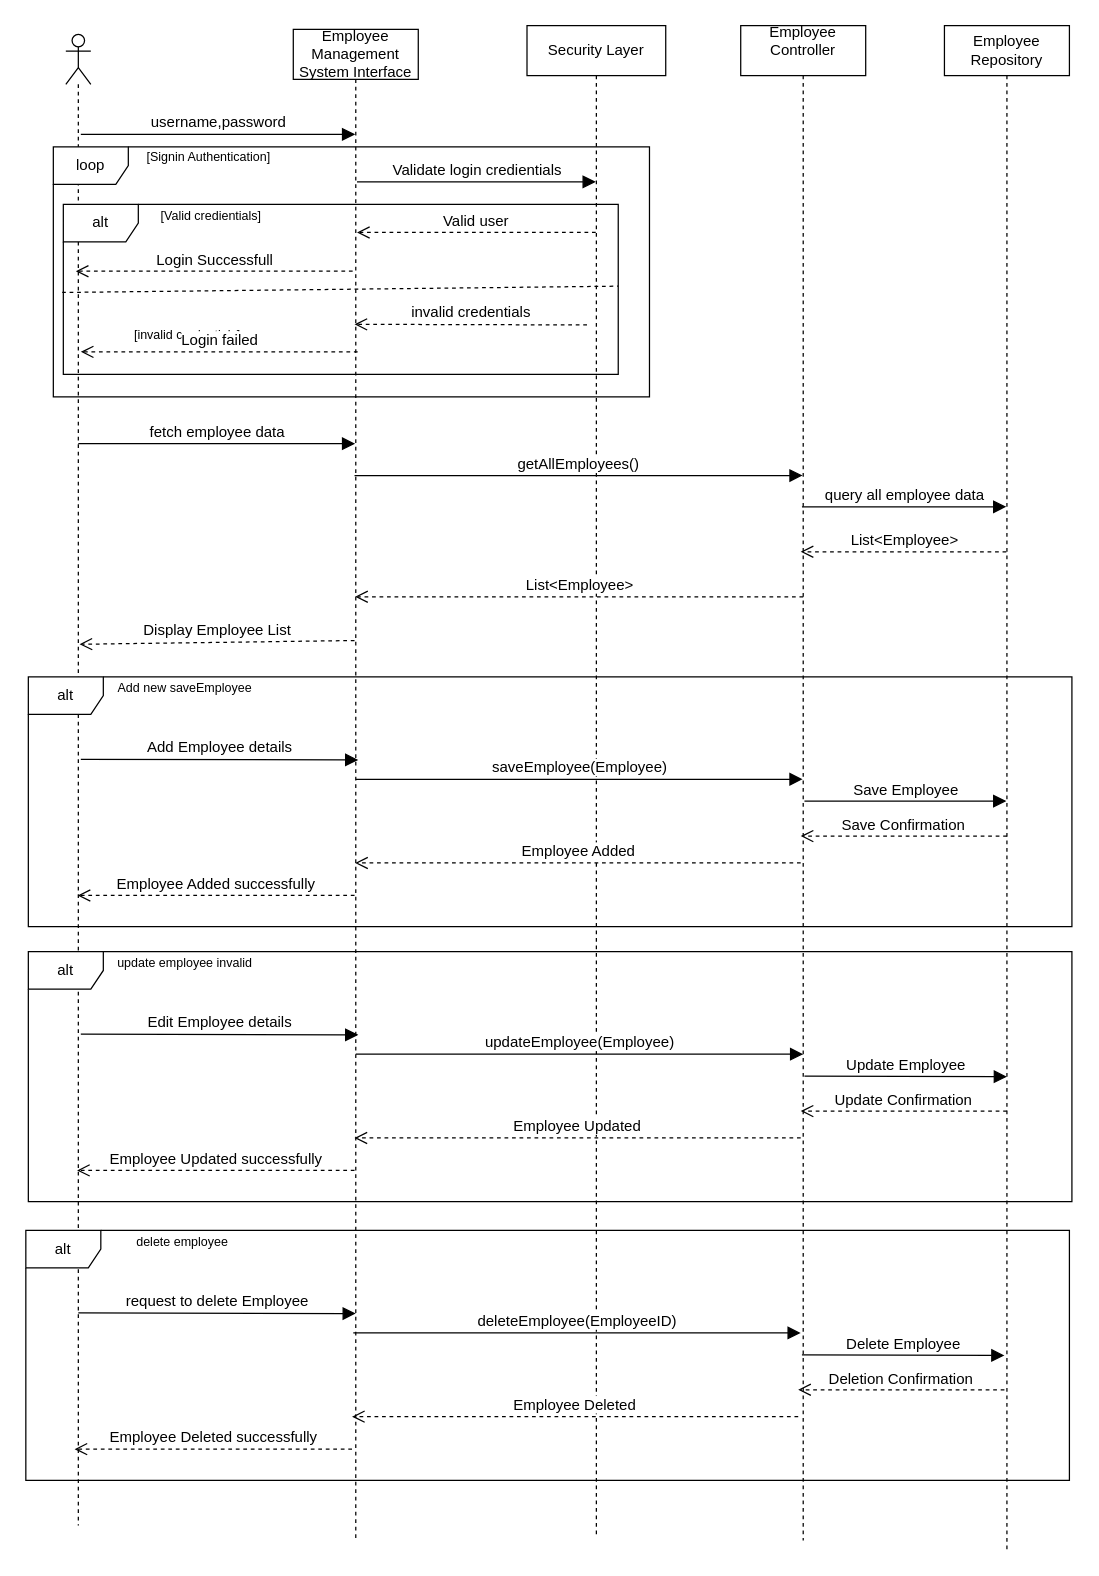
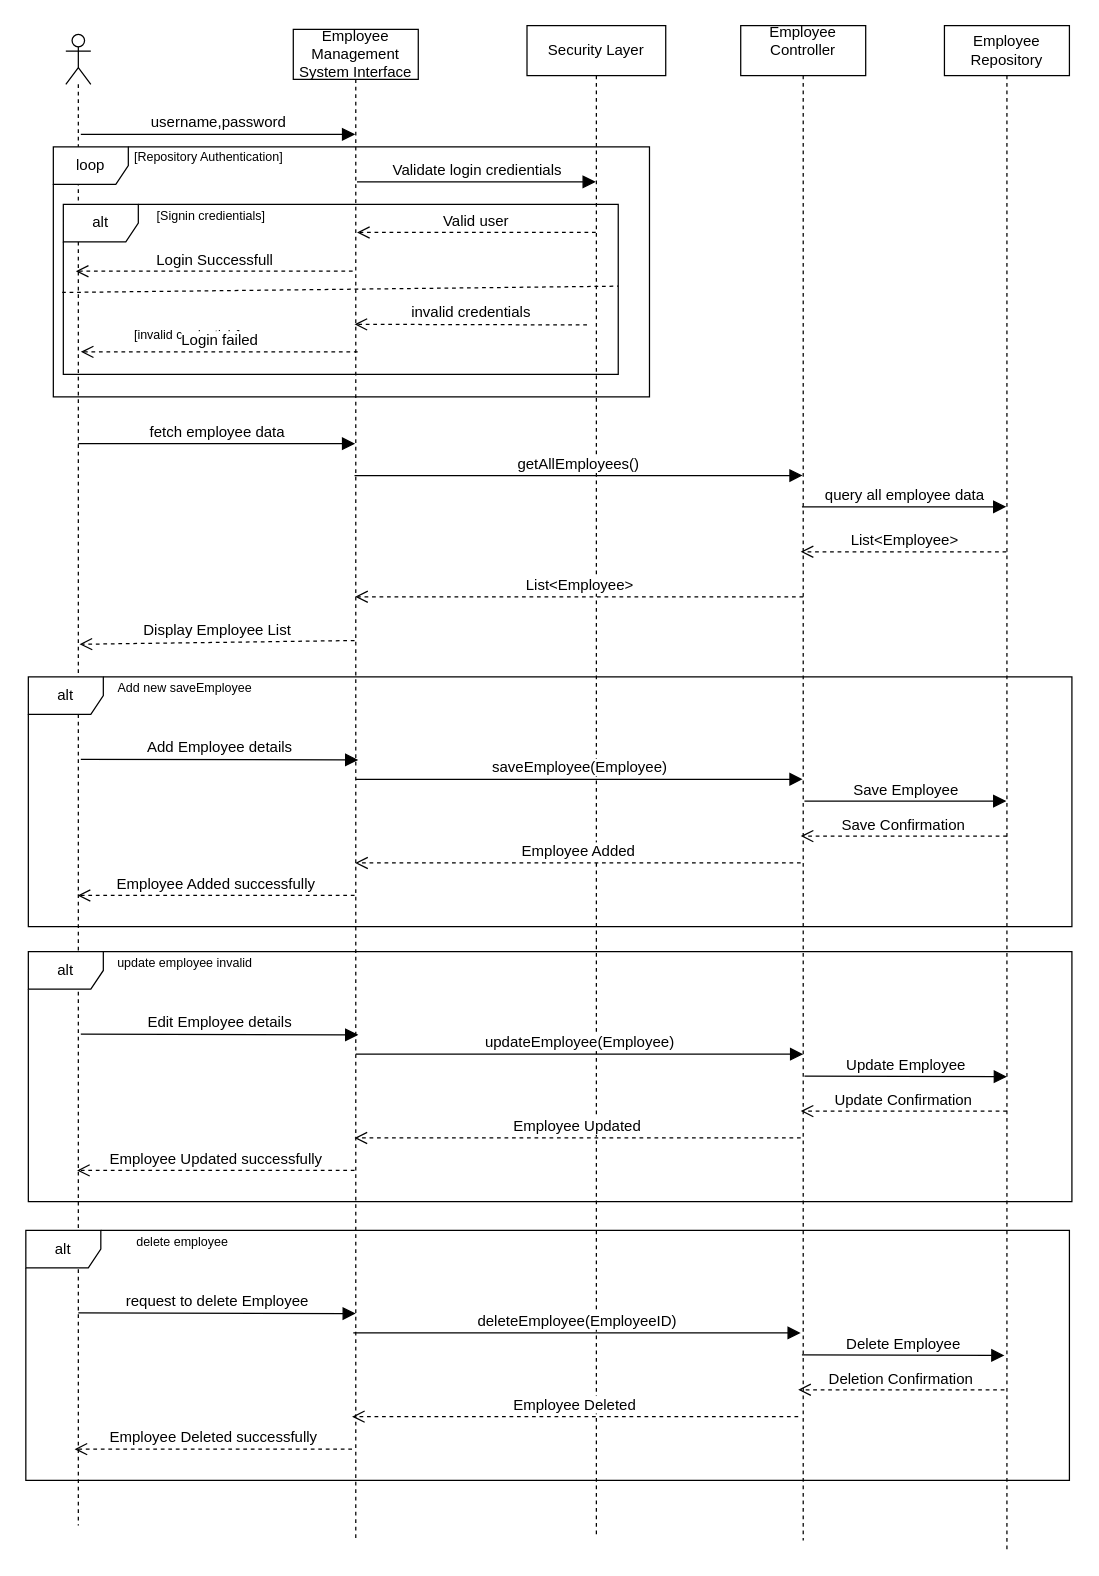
(209, 154) -> (209, 154)
(211, 213) -> (211, 213)
